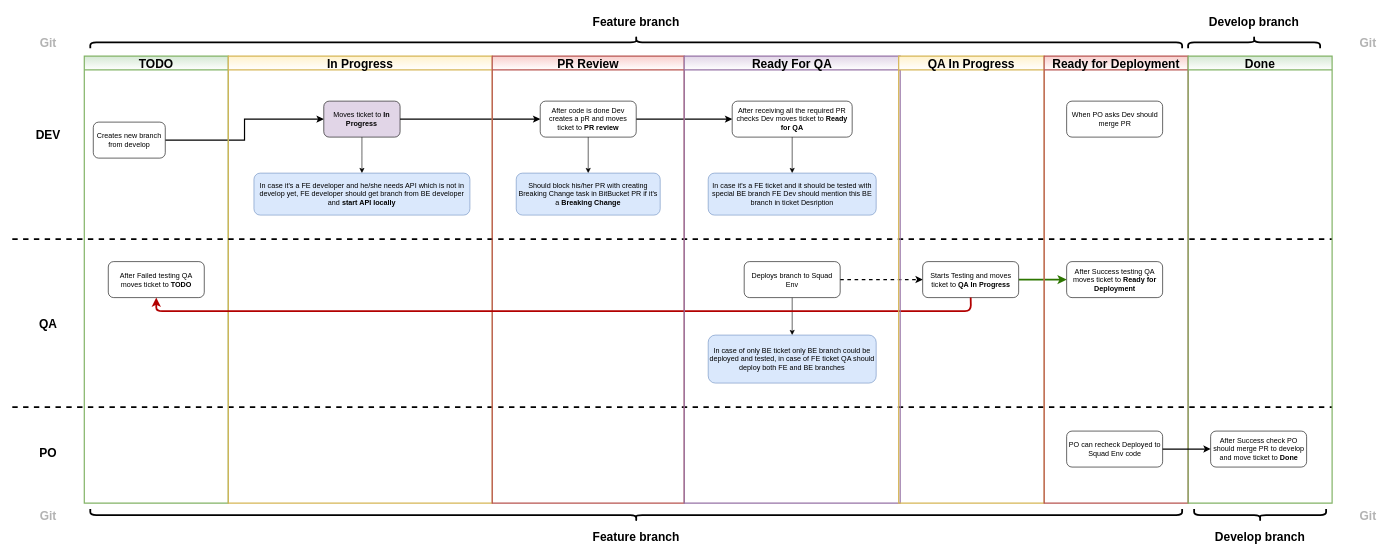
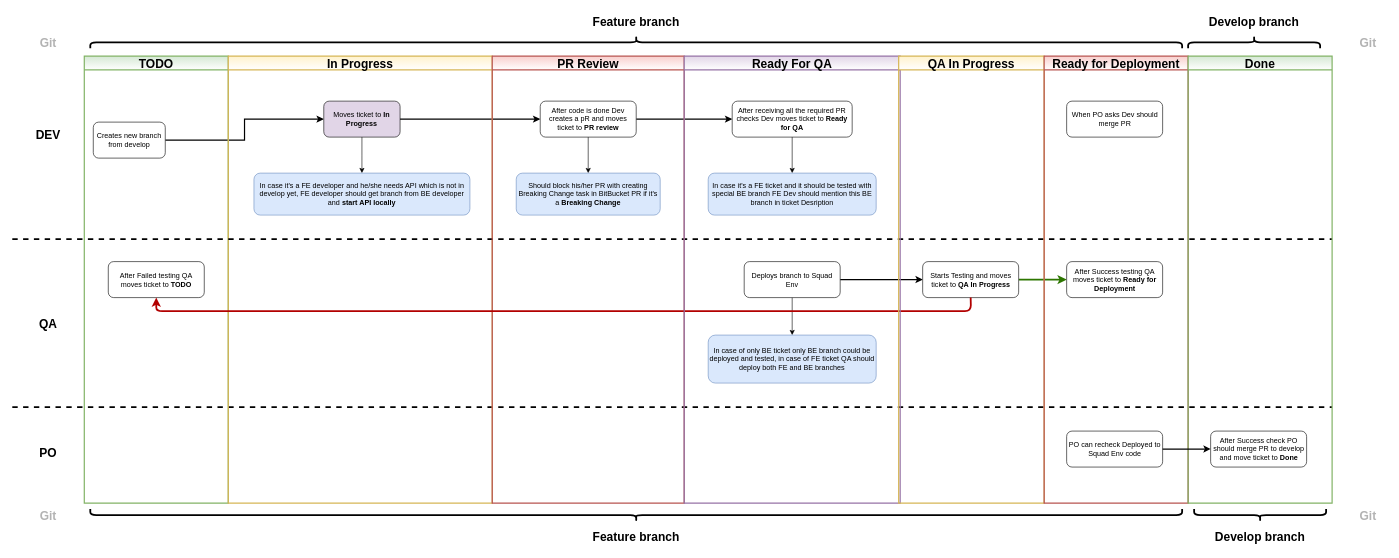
(880, 280) -> (880, 280)
